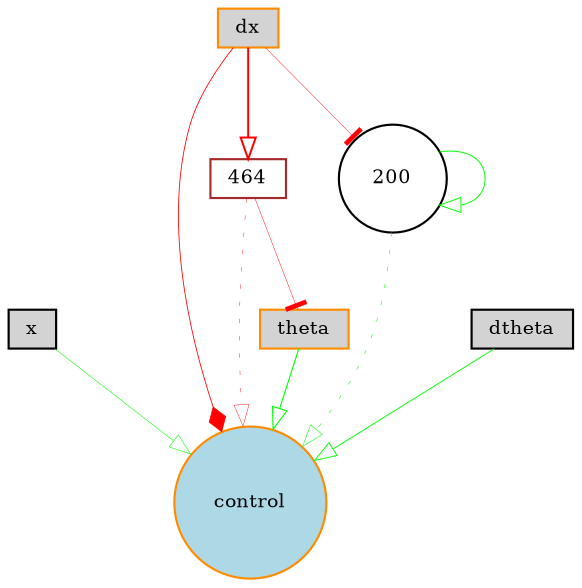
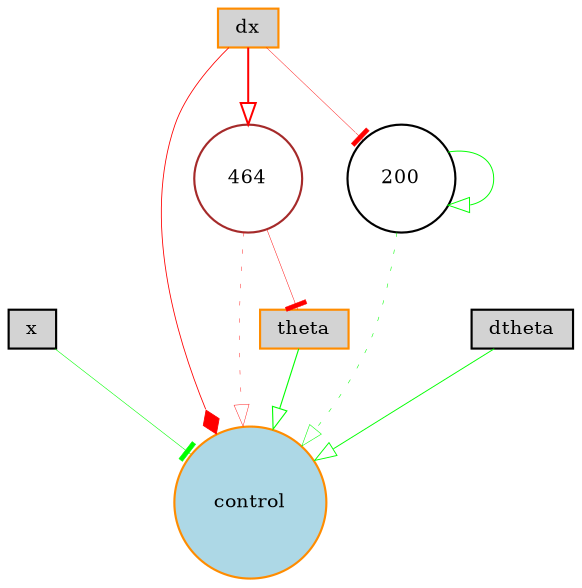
(248, 179) -> (248, 179)
(114, 395) -> (119, 398)
